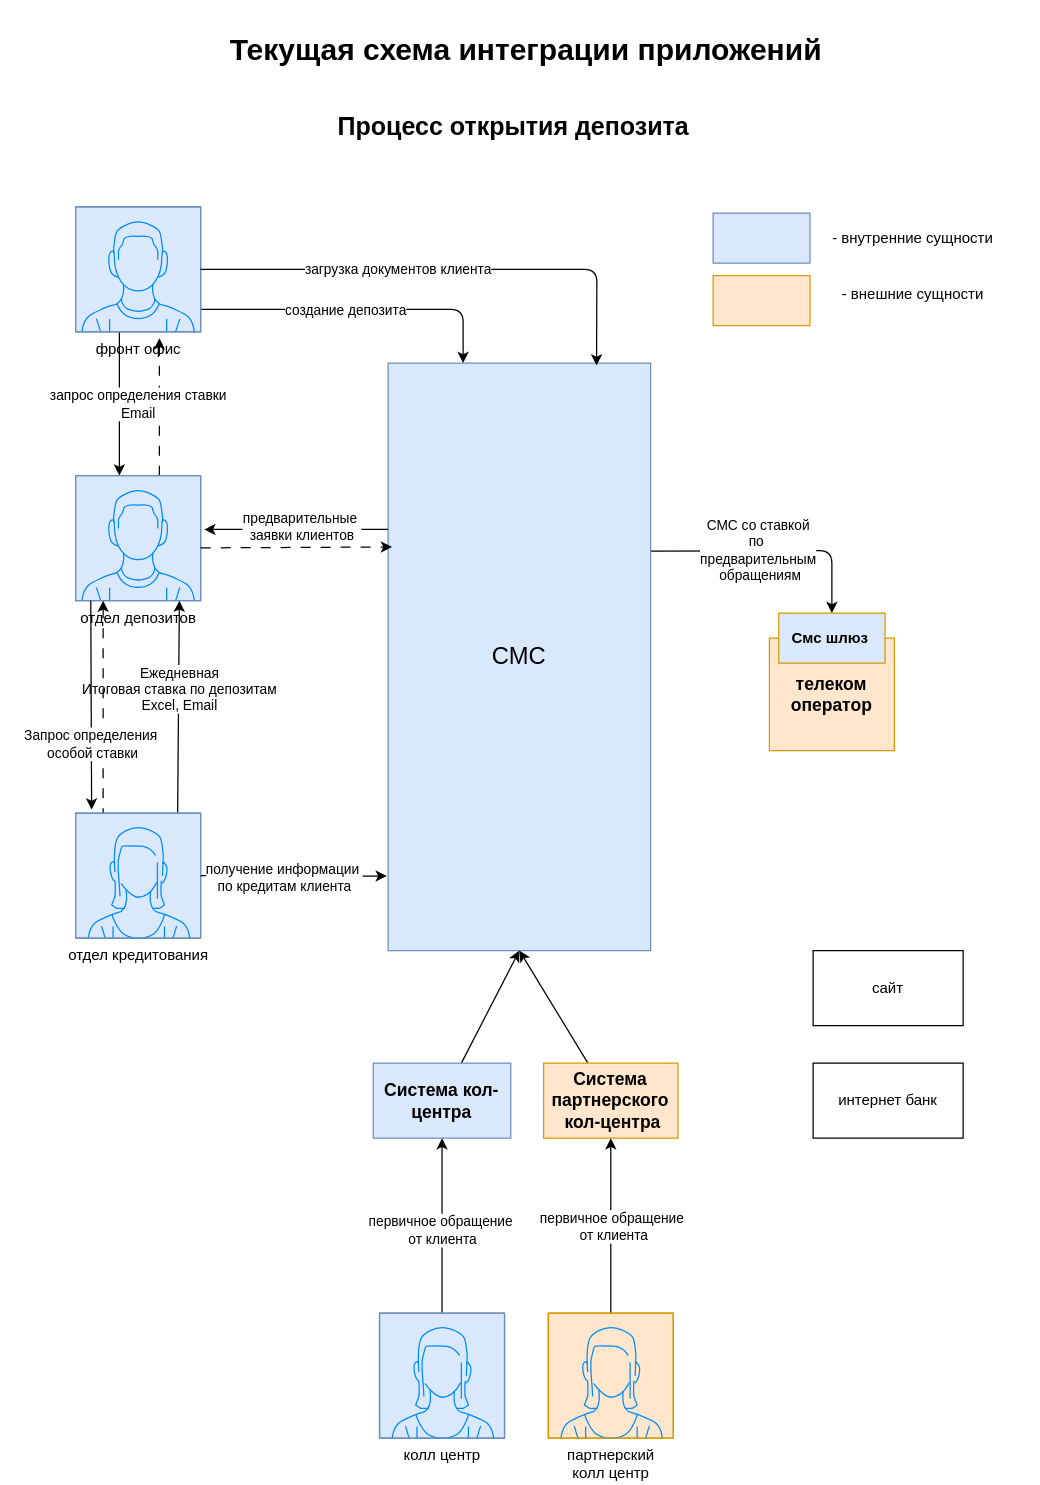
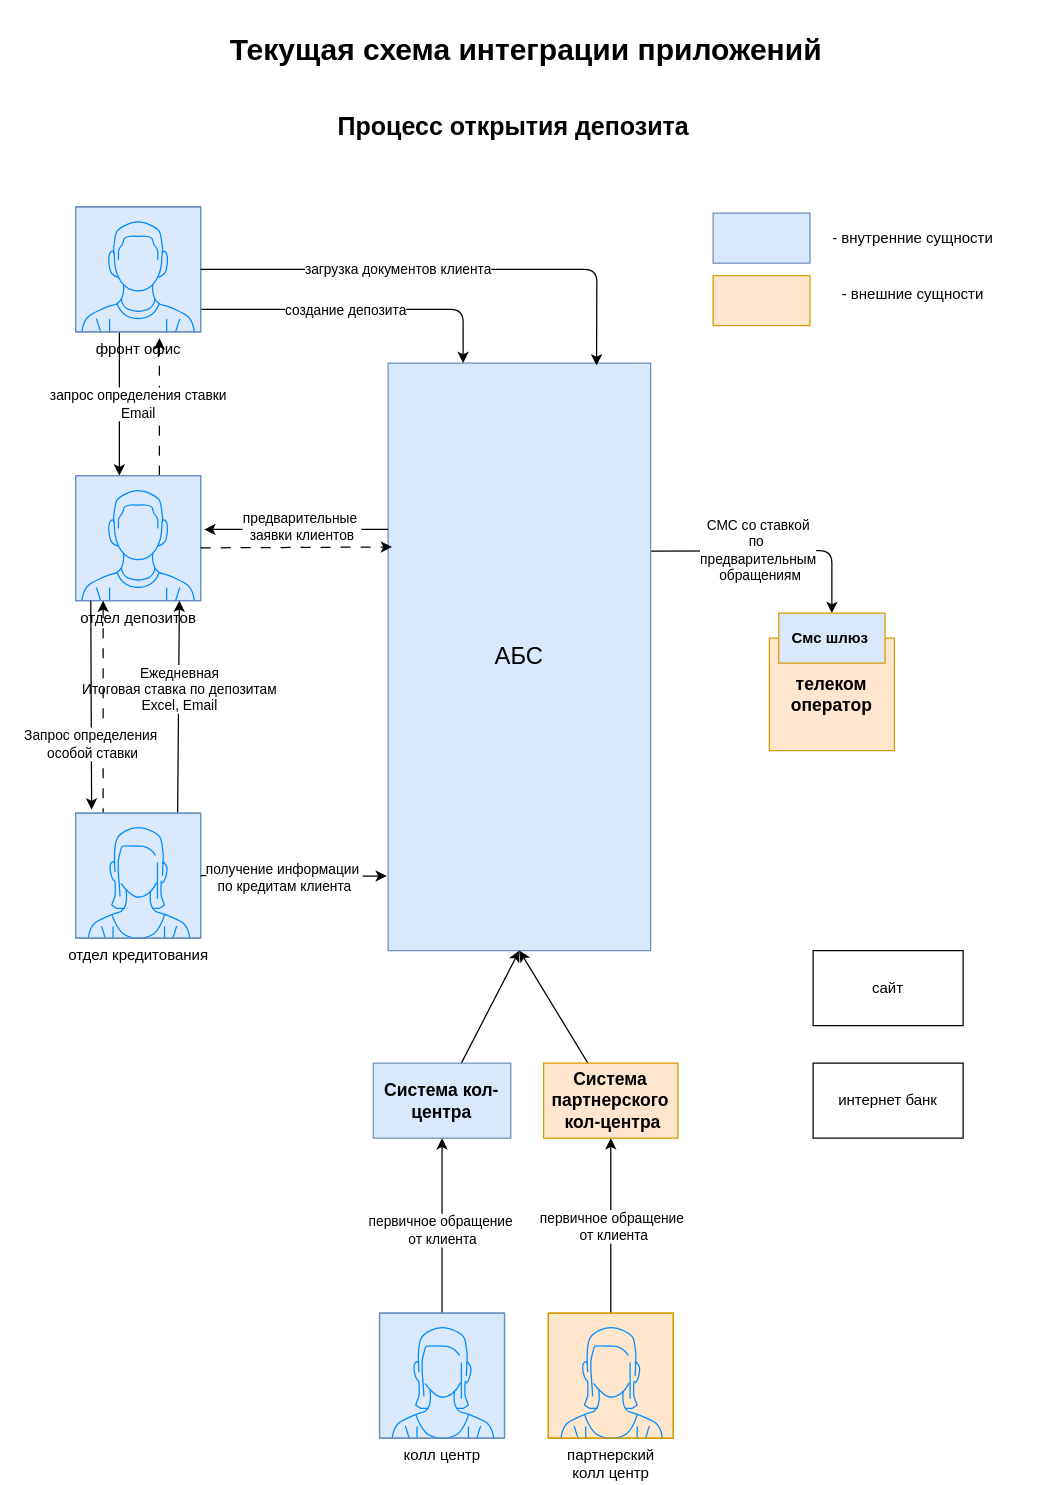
(519, 657) -> (519, 657)
